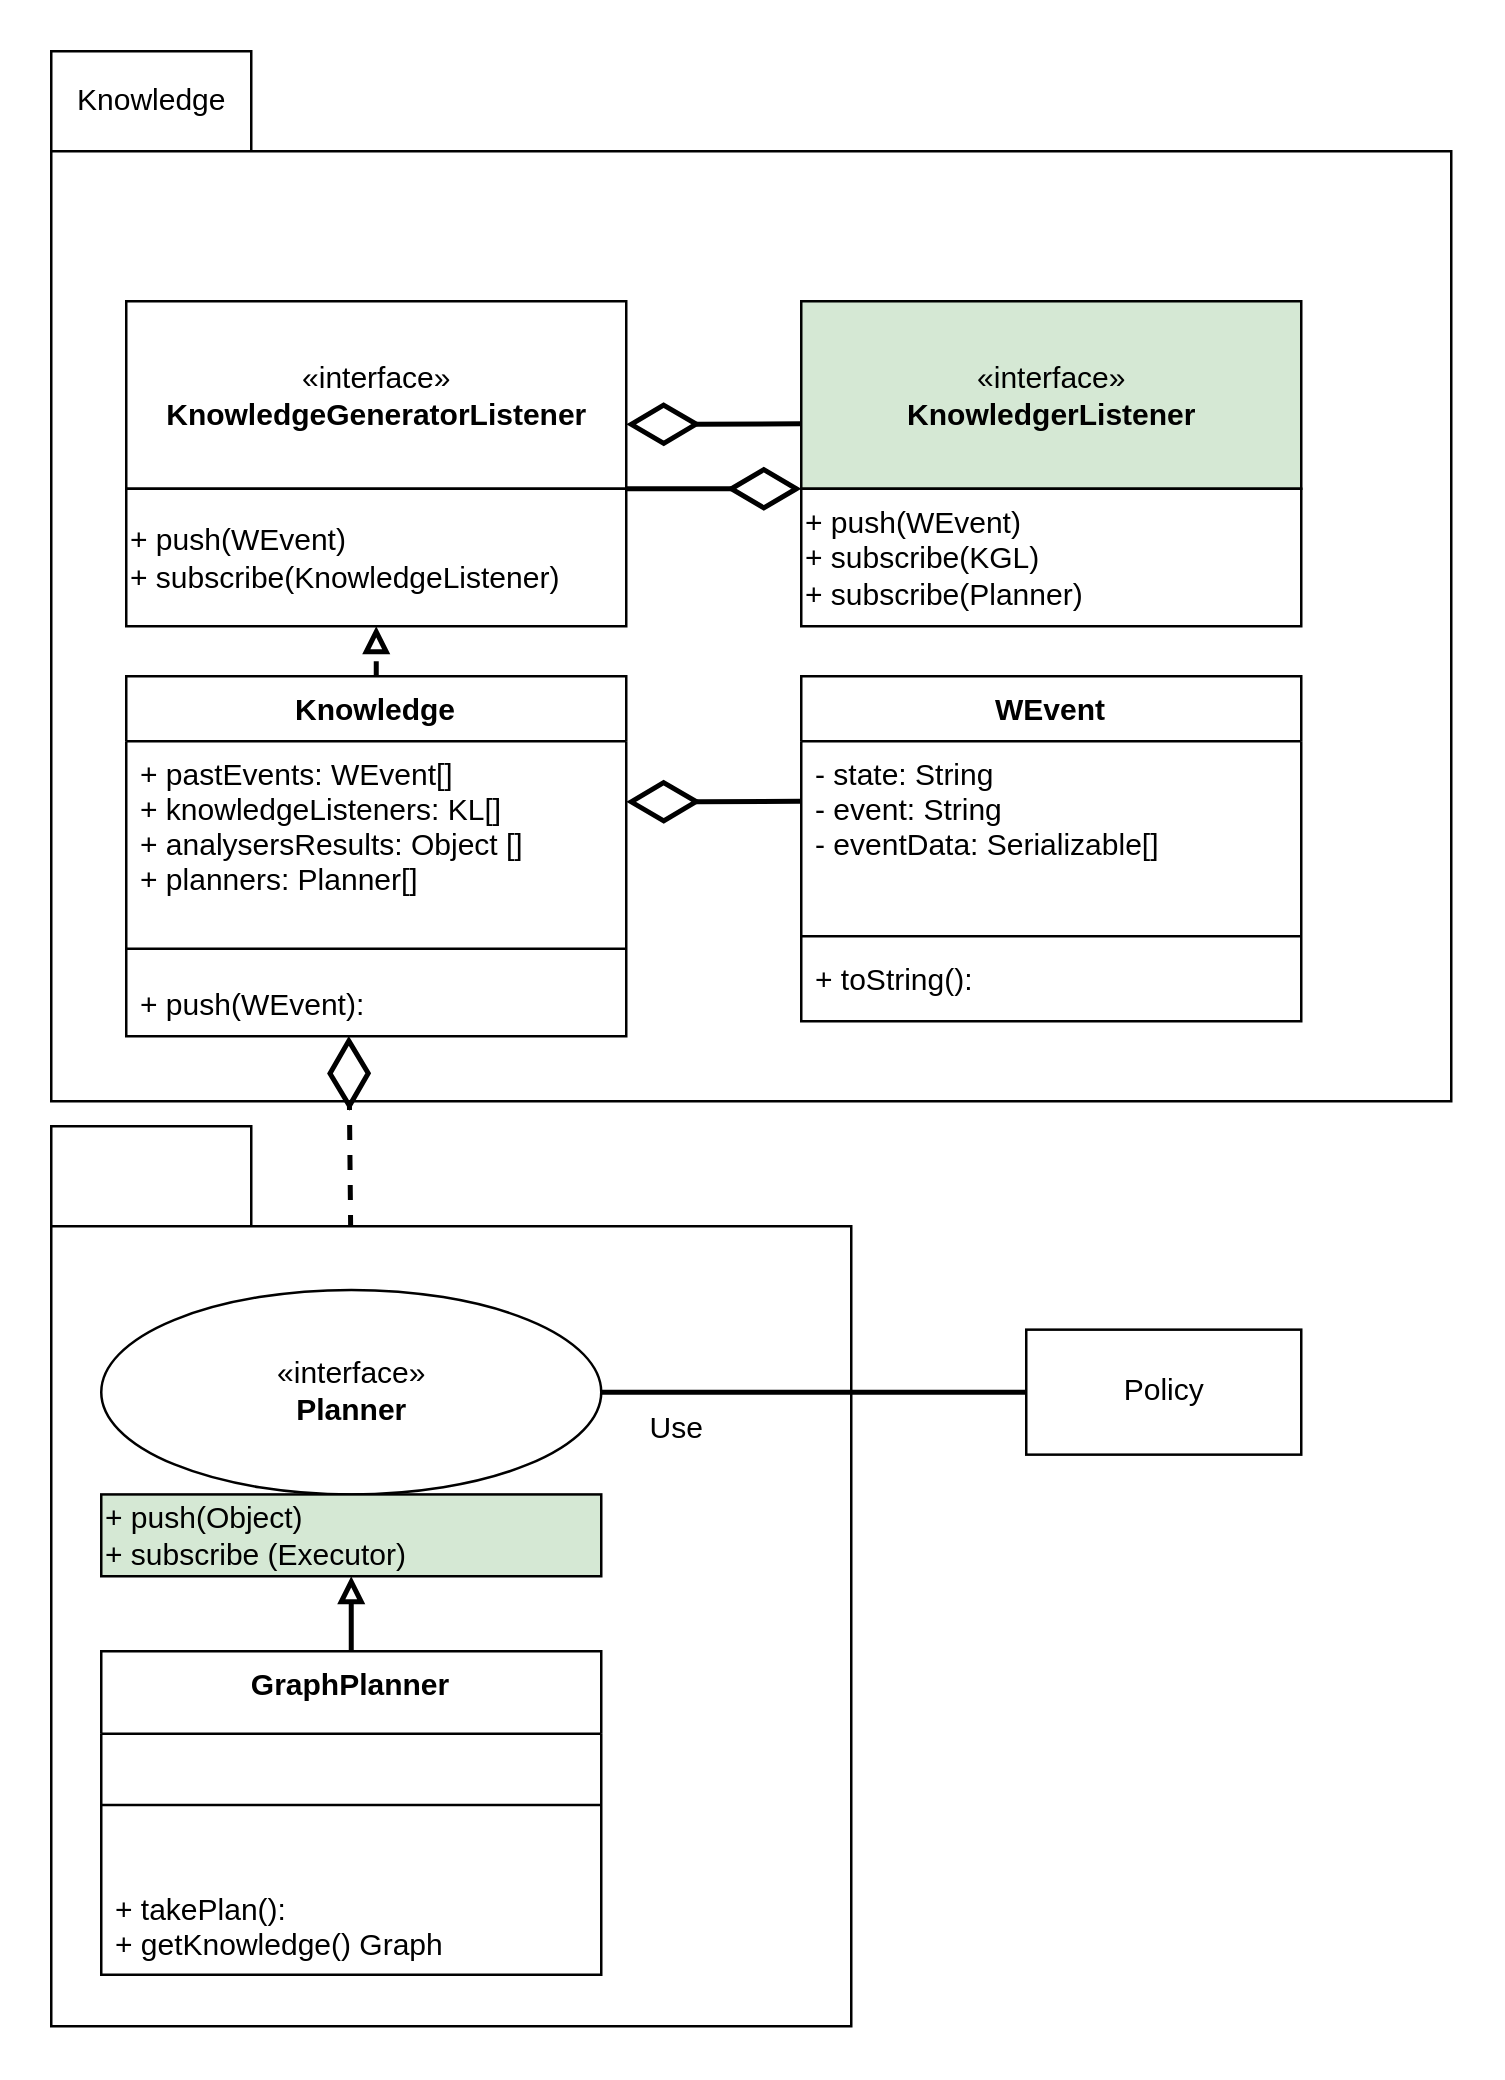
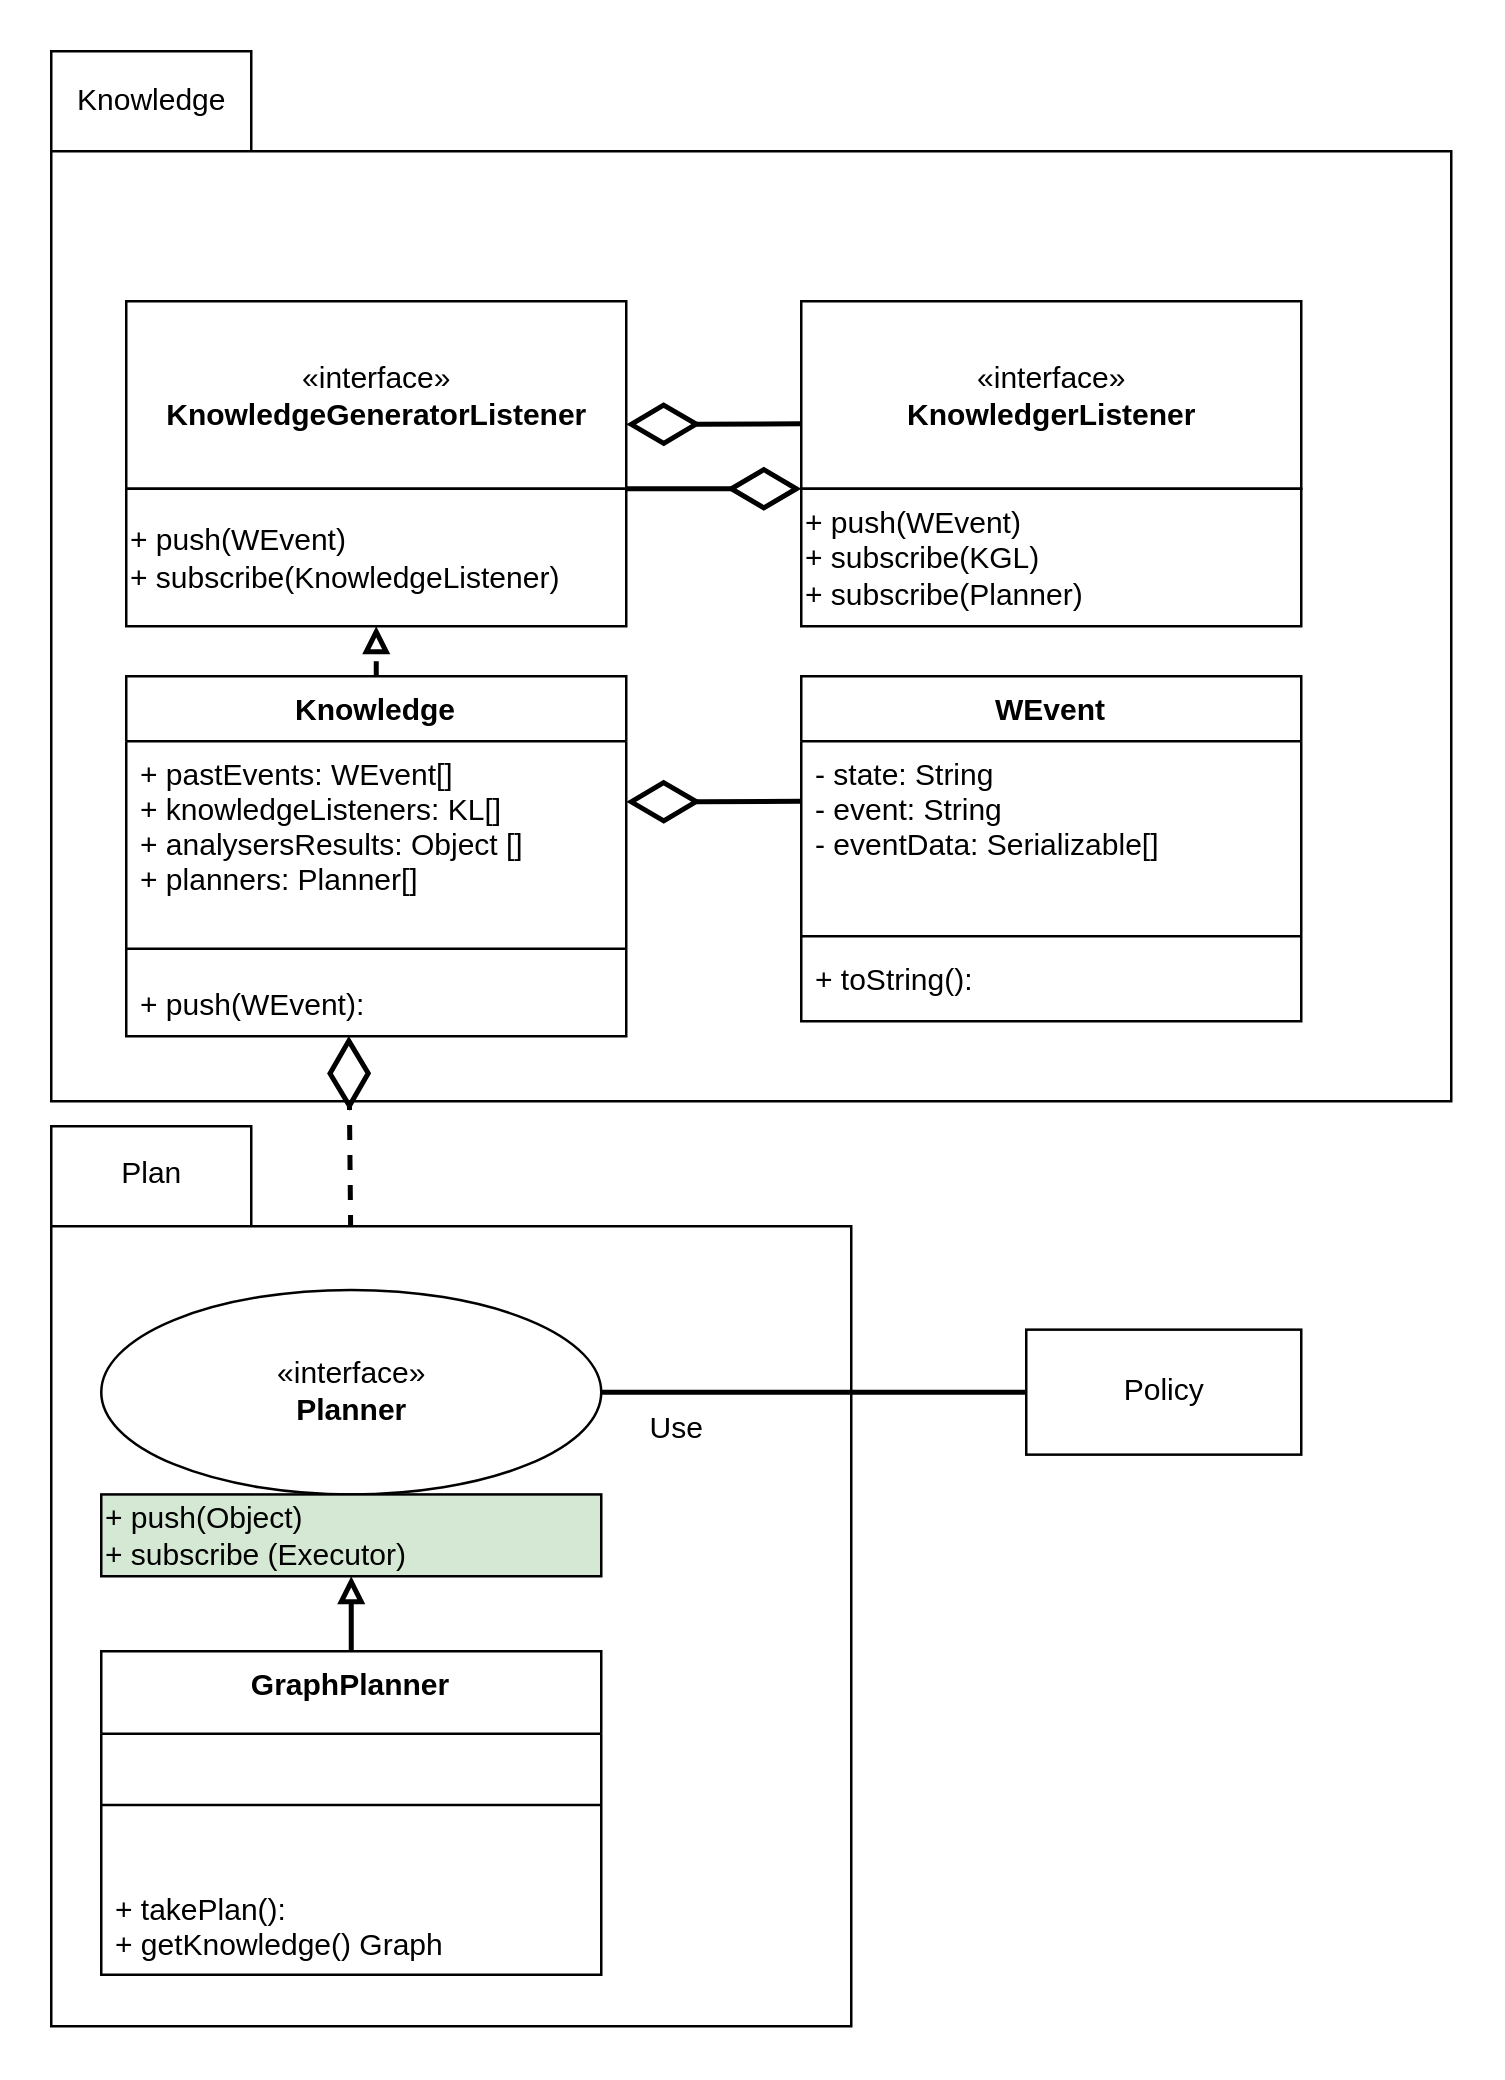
(1051, 395) -> (1051, 395)
none -> (151, 1173)
